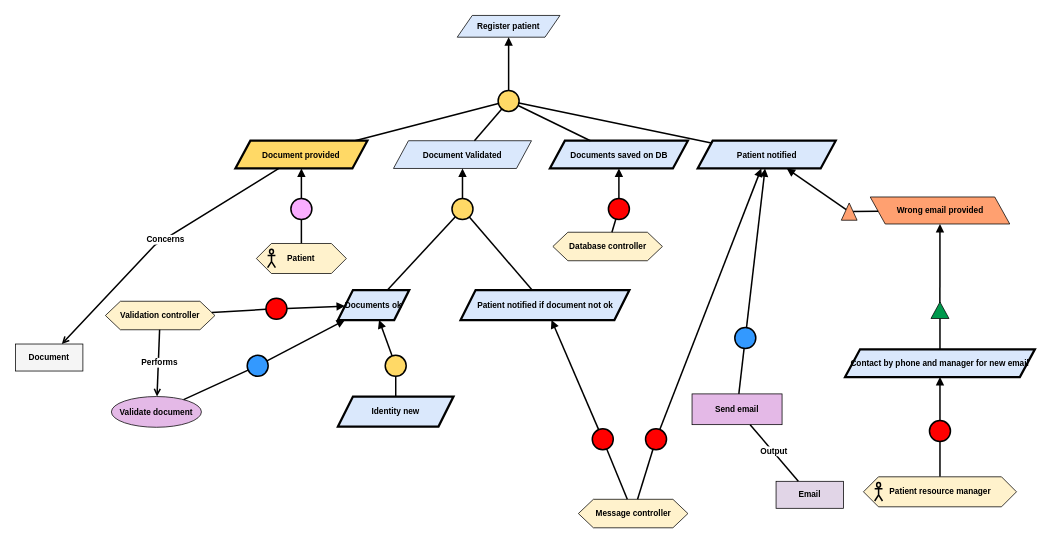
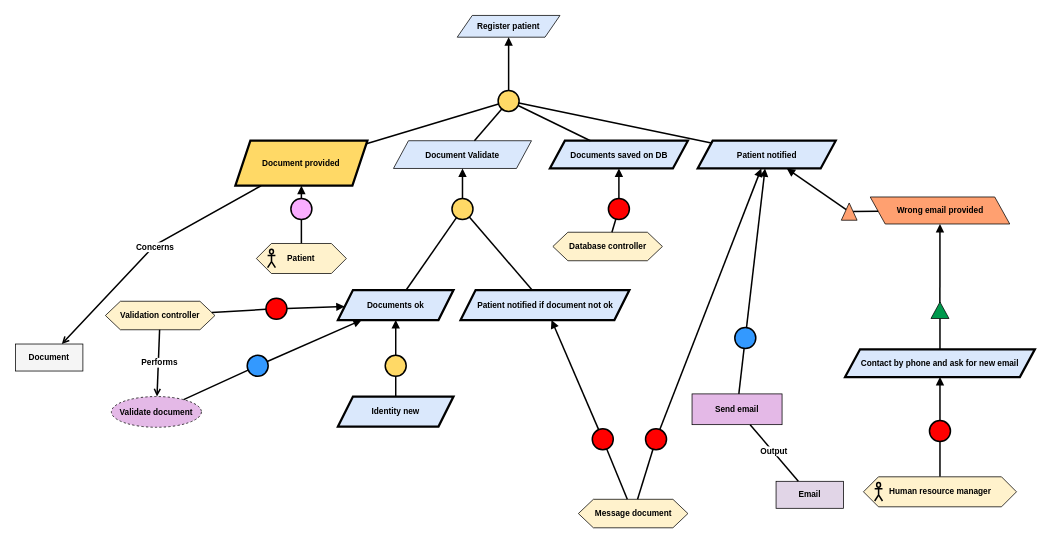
(301, 155) -> (301, 163)
(462, 155) -> (462, 155)
(374, 305) -> (396, 305)
(940, 363) -> (940, 363)
(156, 412) -> (156, 412)
(940, 492) -> (940, 492)
(633, 513) -> (633, 513)
